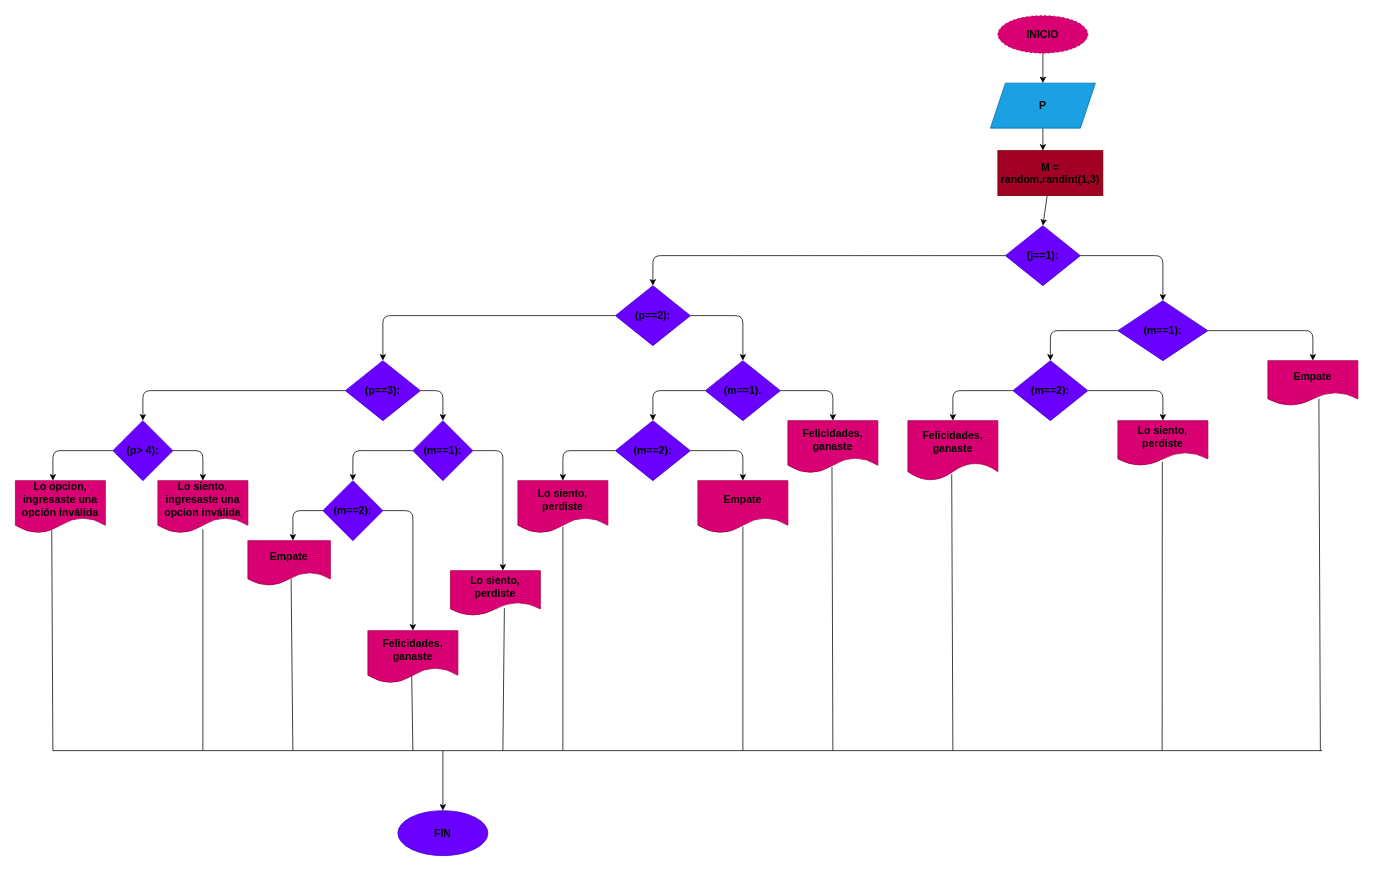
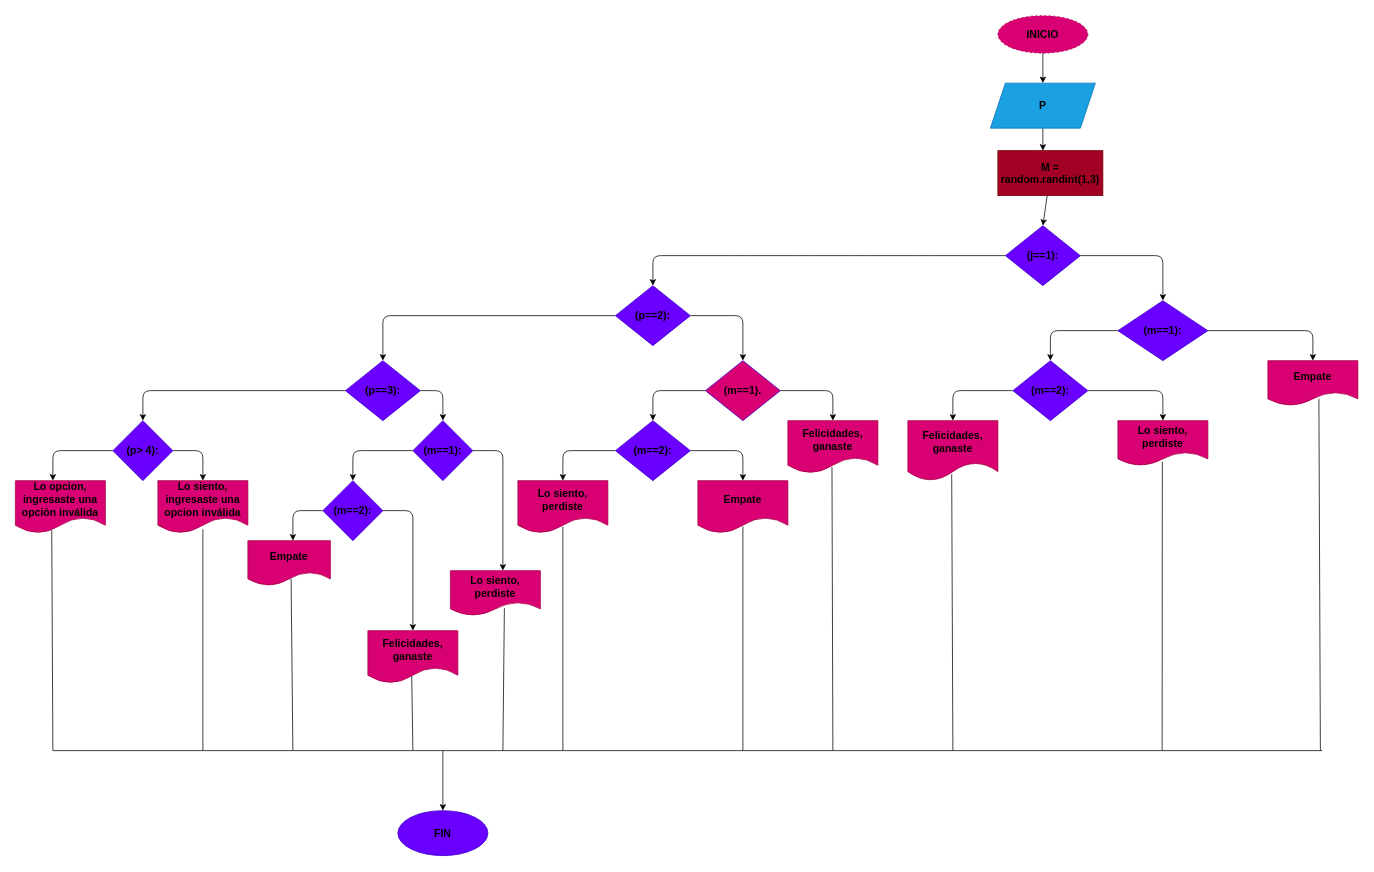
(743, 390) -> (743, 390)
